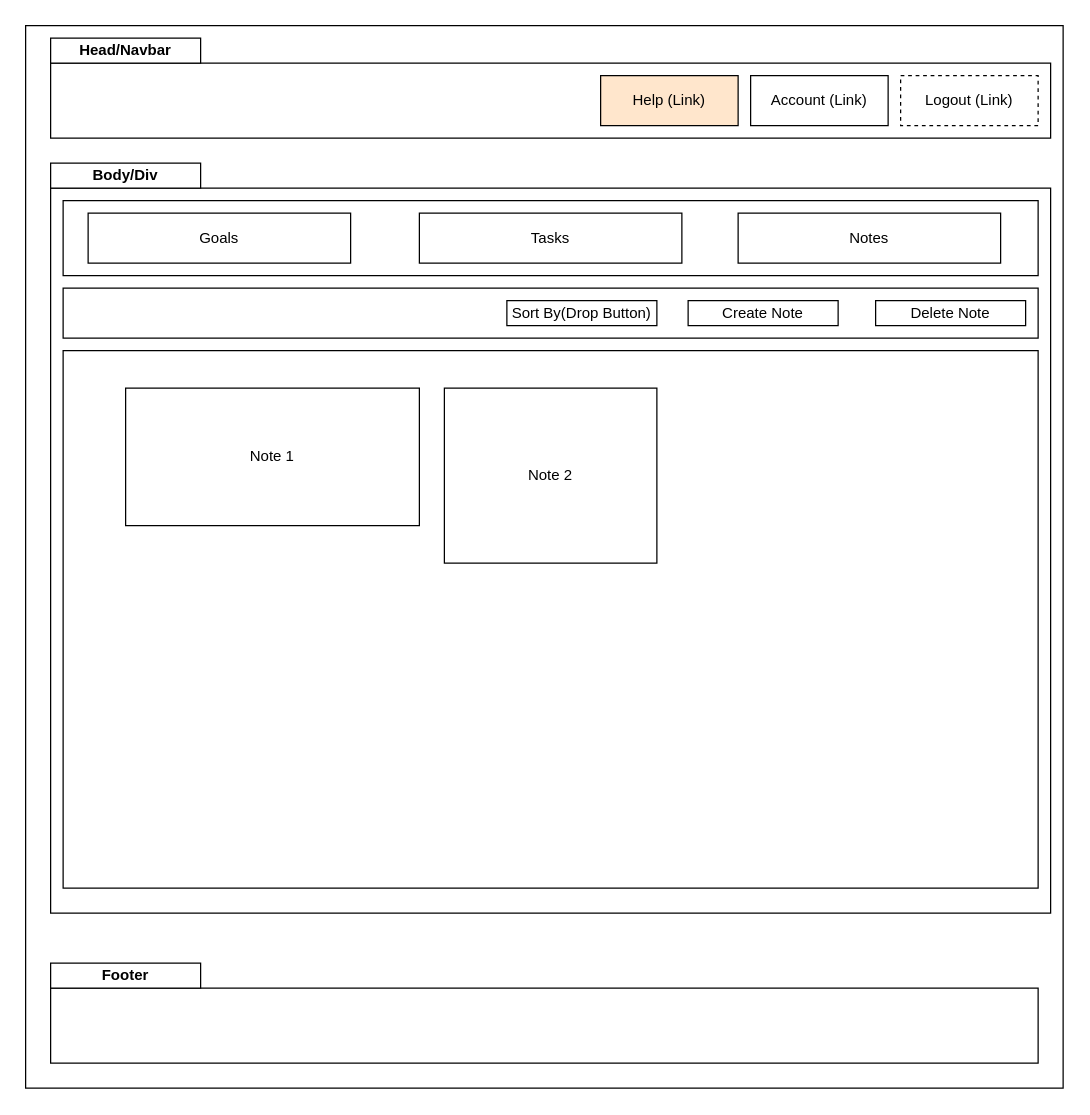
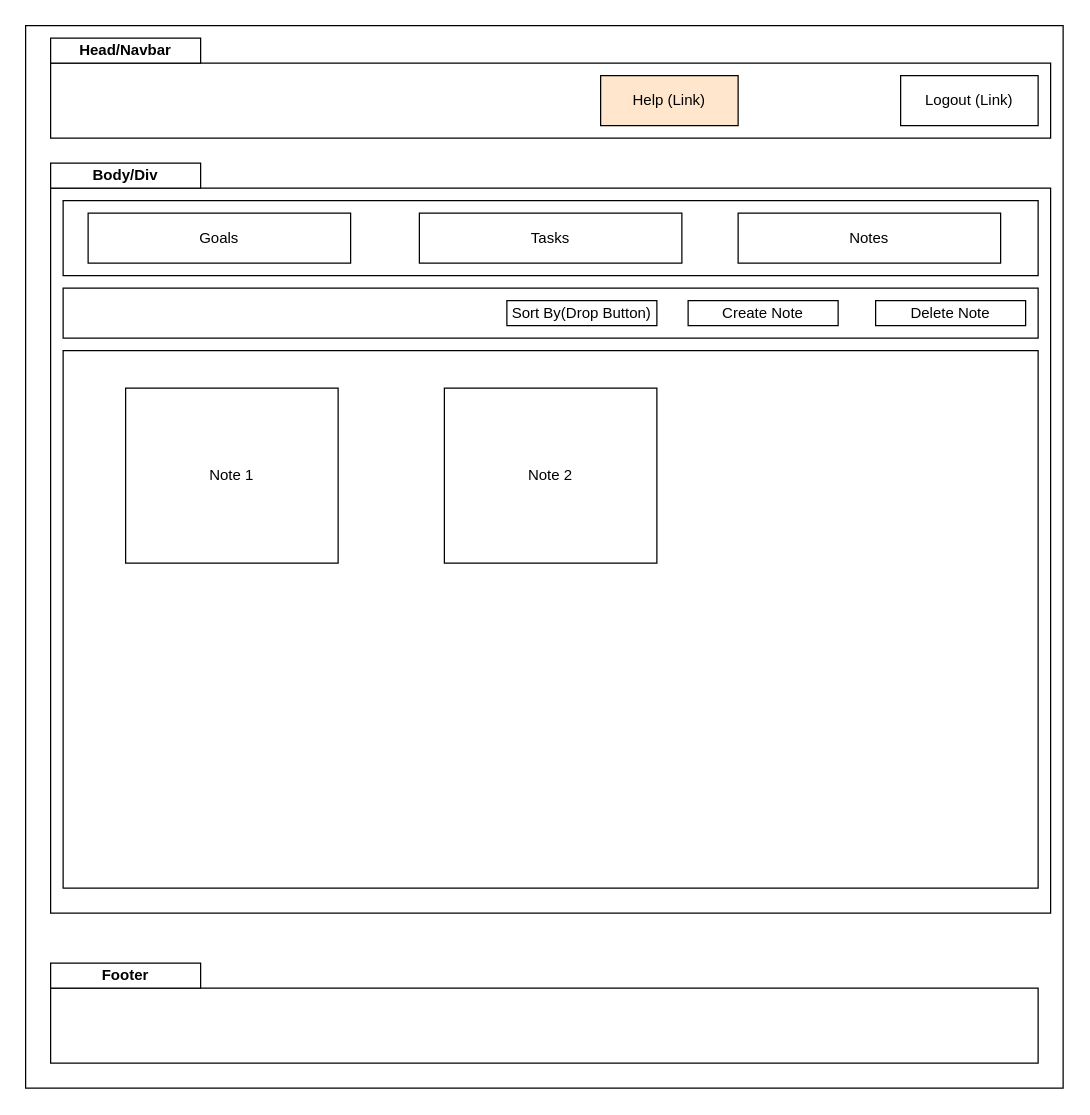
(819, 101) -> none
(969, 101) -> (969, 101)
(273, 457) -> (232, 476)
